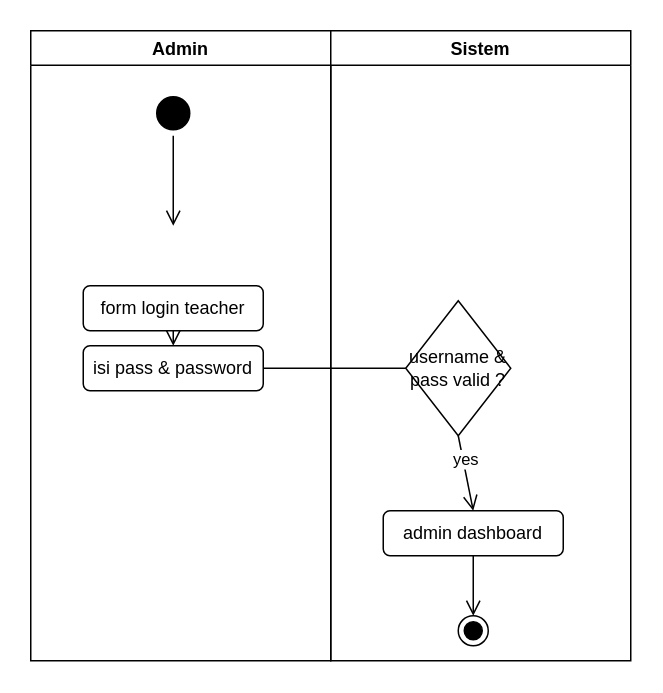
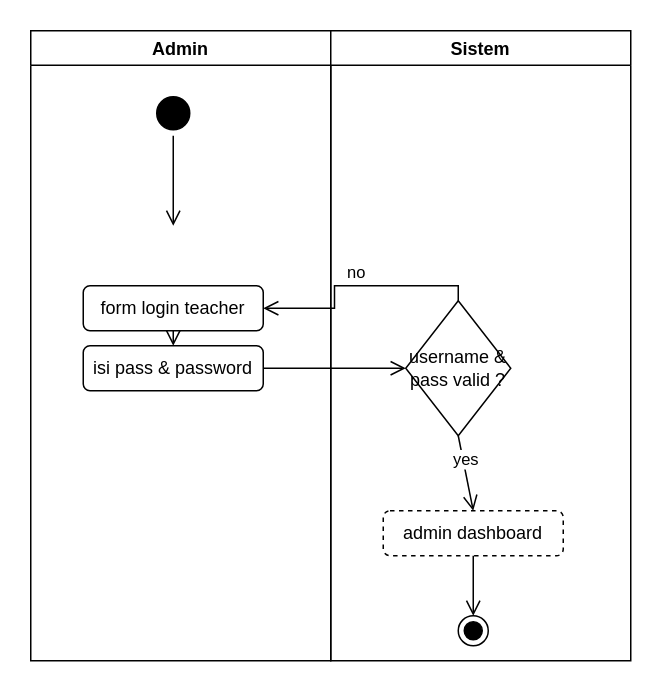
none -> (360, 286)
(400, 368) -> (399, 368)
(473, 533) -> (473, 533)
